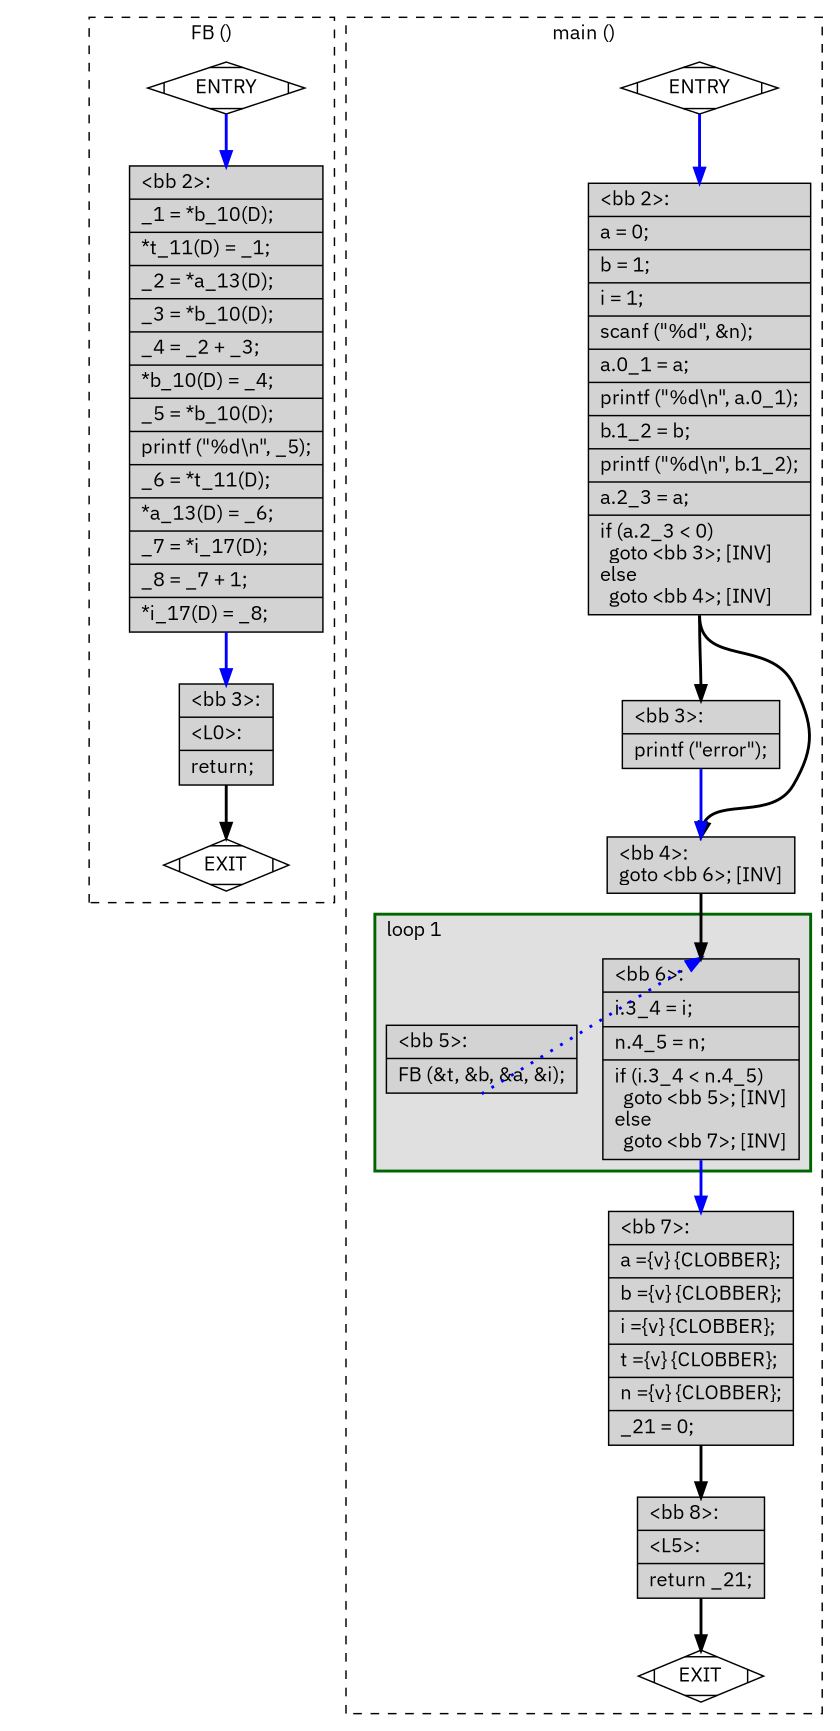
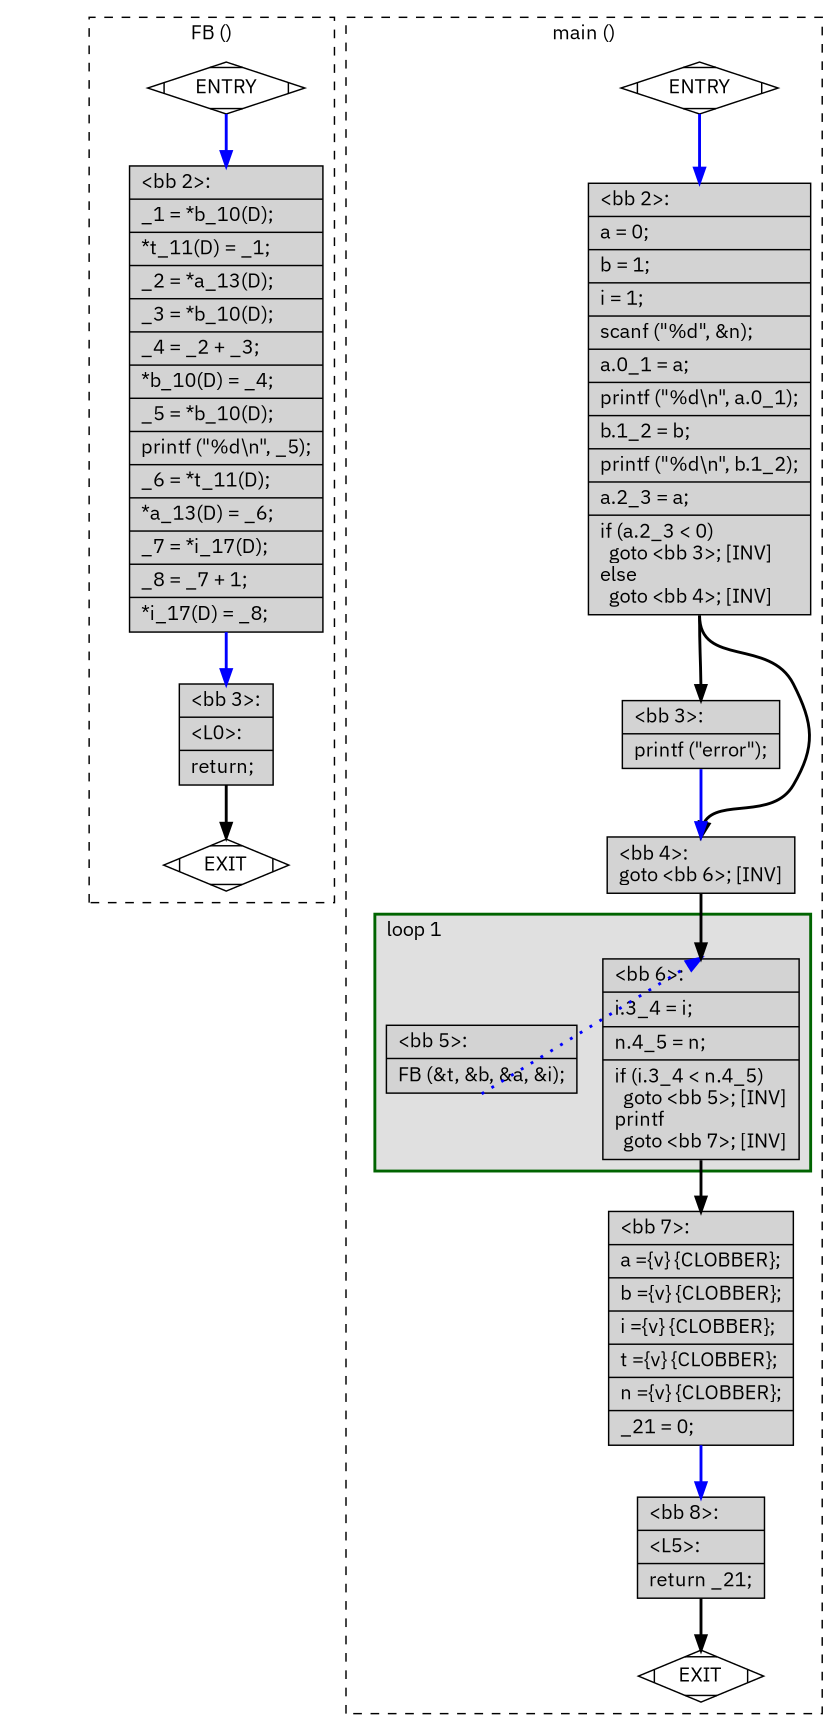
(633, 1120) -> (640, 1120)
(701, 1180) -> (701, 1180)
(701, 1464) -> (701, 1464)
